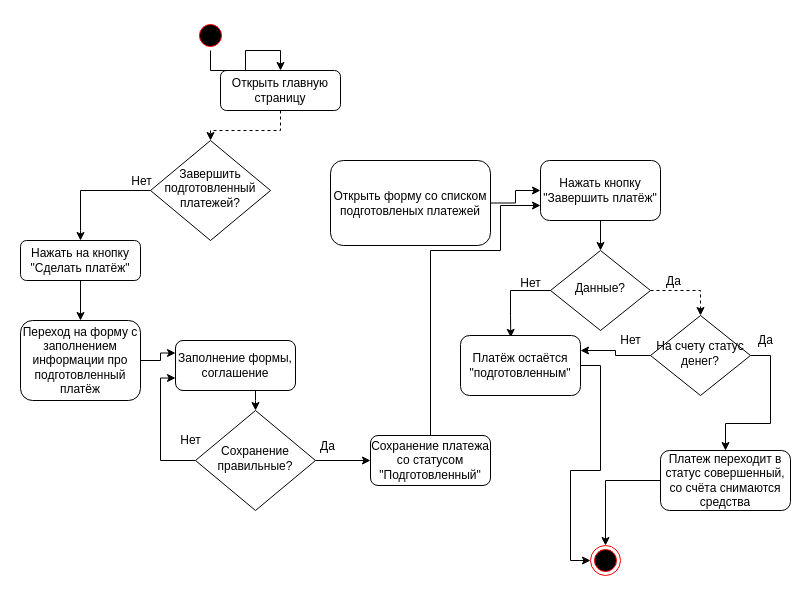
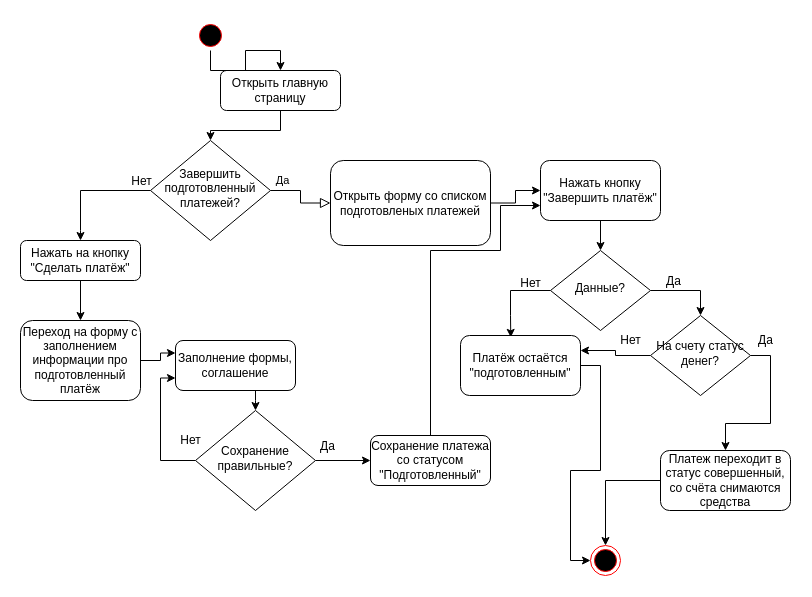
(255, 131) -> (255, 131)
none -> (301, 191)
(685, 291) -> (685, 291)
